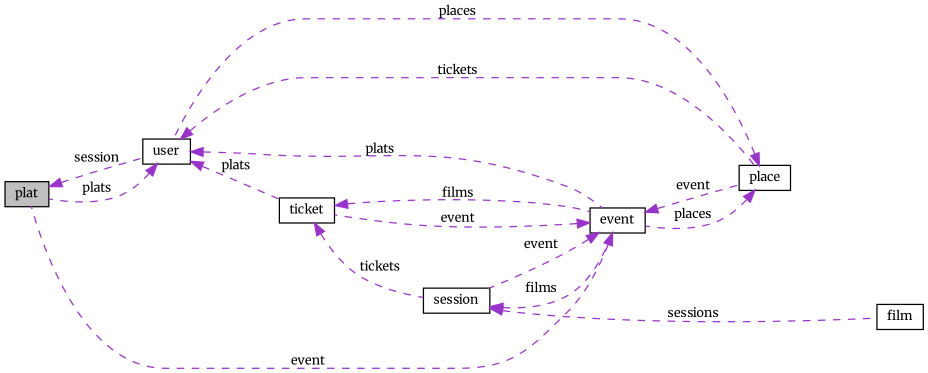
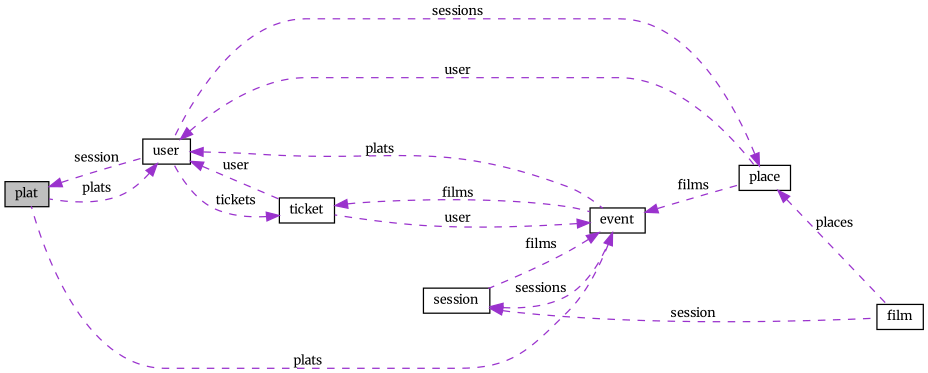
(457, 12) -> (457, 12)
(457, 71) -> (457, 71)
(235, 166) -> (235, 166)
(692, 186) -> (692, 186)
(457, 219) -> (457, 219)
(700, 226) -> (837, 252)
(540, 245) -> (540, 245)
(364, 278) -> (211, 207)
(540, 289) -> (540, 289)
(692, 314) -> (692, 314)
(307, 361) -> (307, 361)
